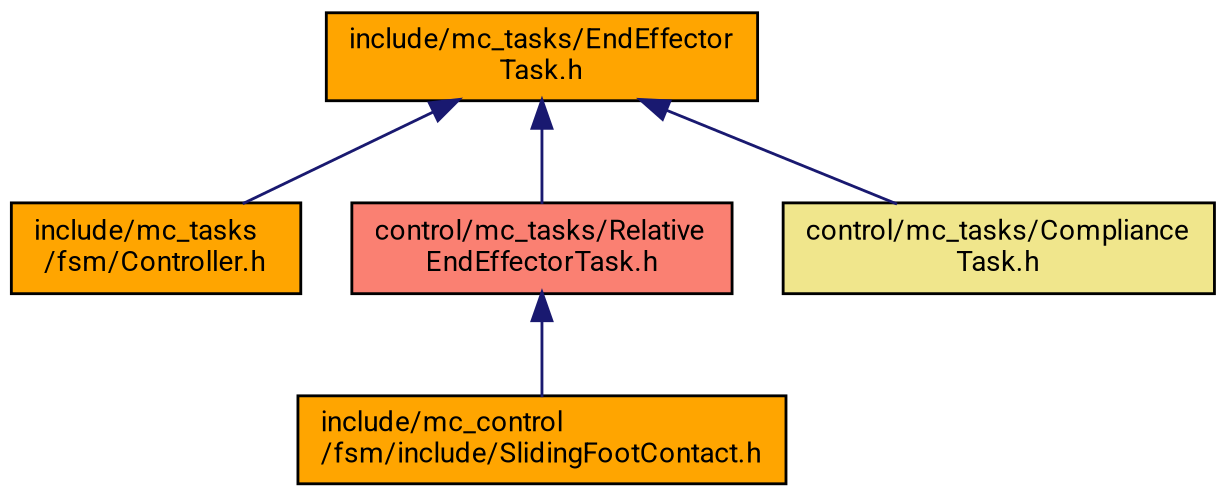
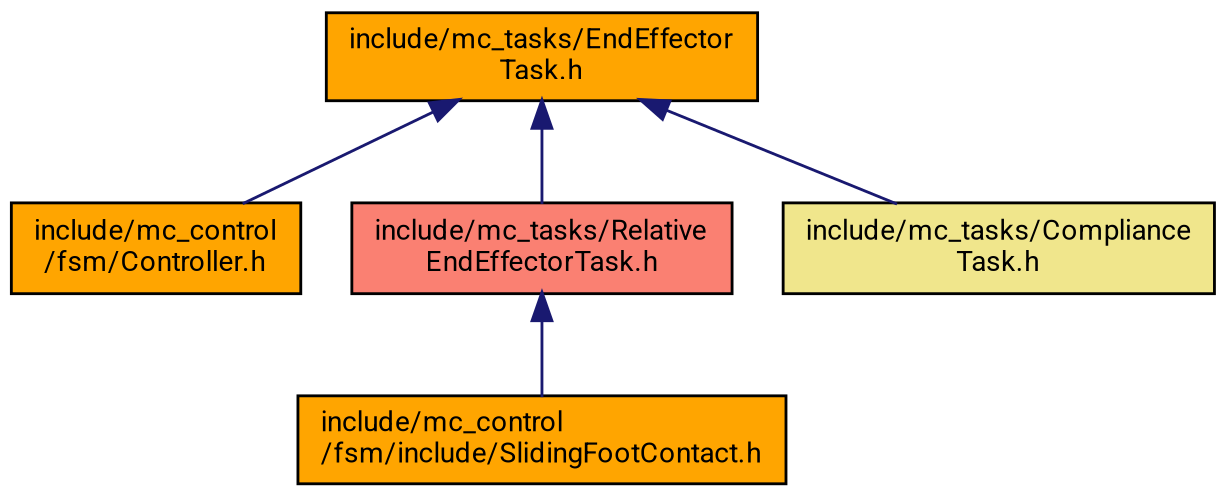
(156, 248) -> (156, 248)
(542, 248) -> (542, 248)
(999, 248) -> (999, 248)
